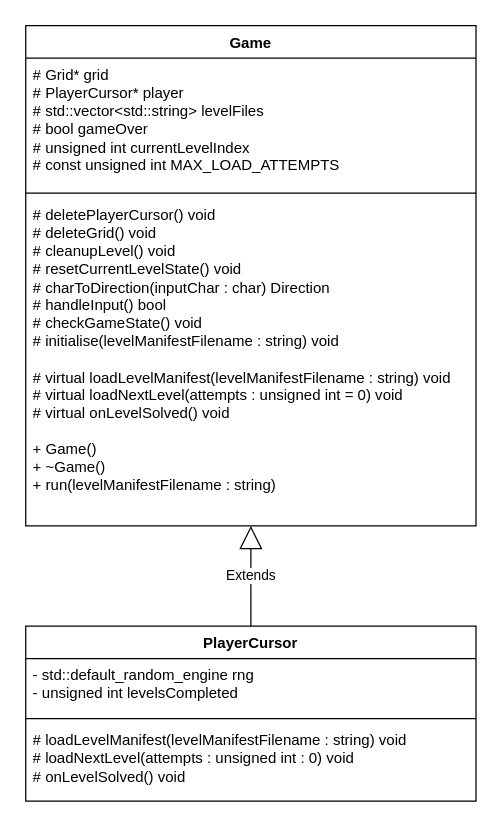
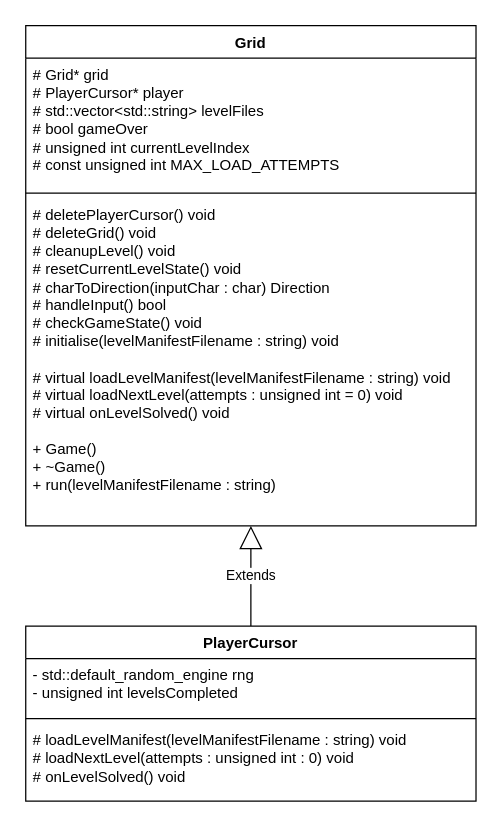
(251, 43) -> (251, 43)
